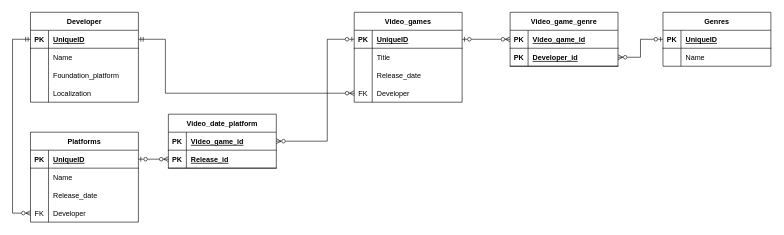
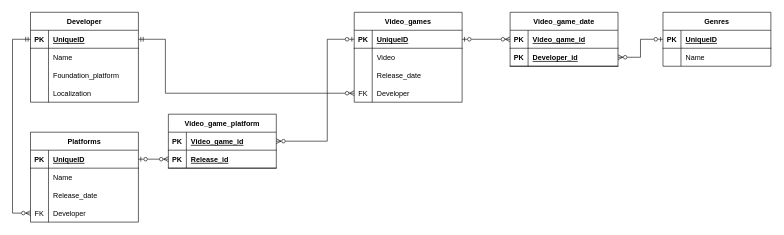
(564, 22) -> (564, 22)
(385, 58) -> (386, 58)
(222, 124) -> (222, 124)
